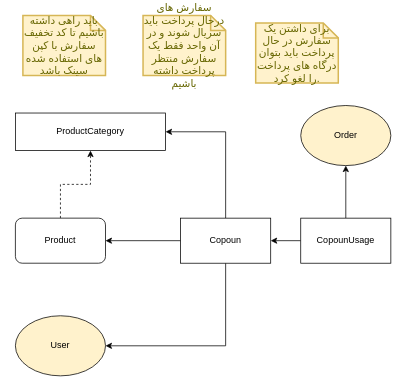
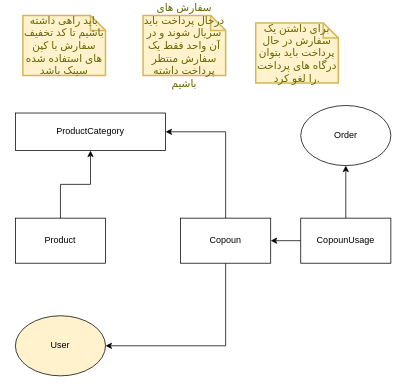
(345, 135) -> (345, 135)
(72, 184) -> (72, 184)
(60, 240) -> (60, 240)
(145, 240) -> none
